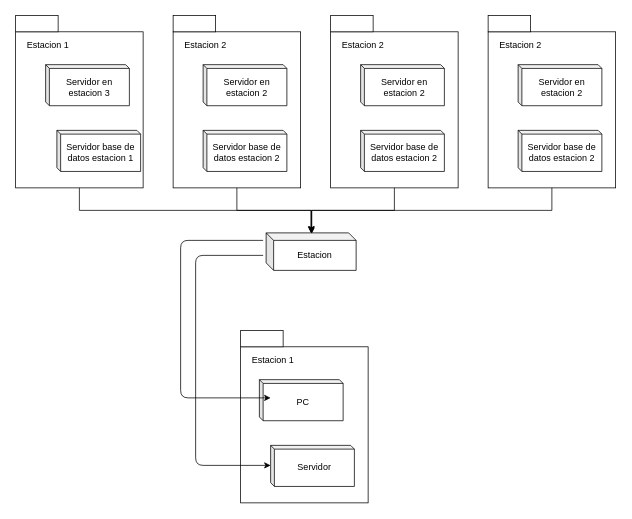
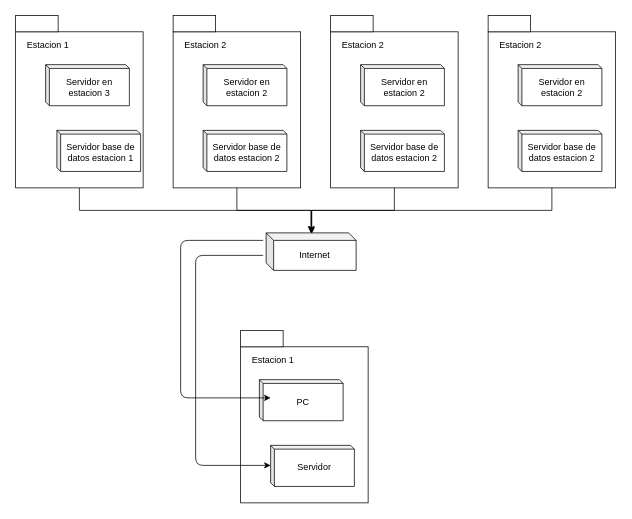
(315, 255) -> (315, 255)
